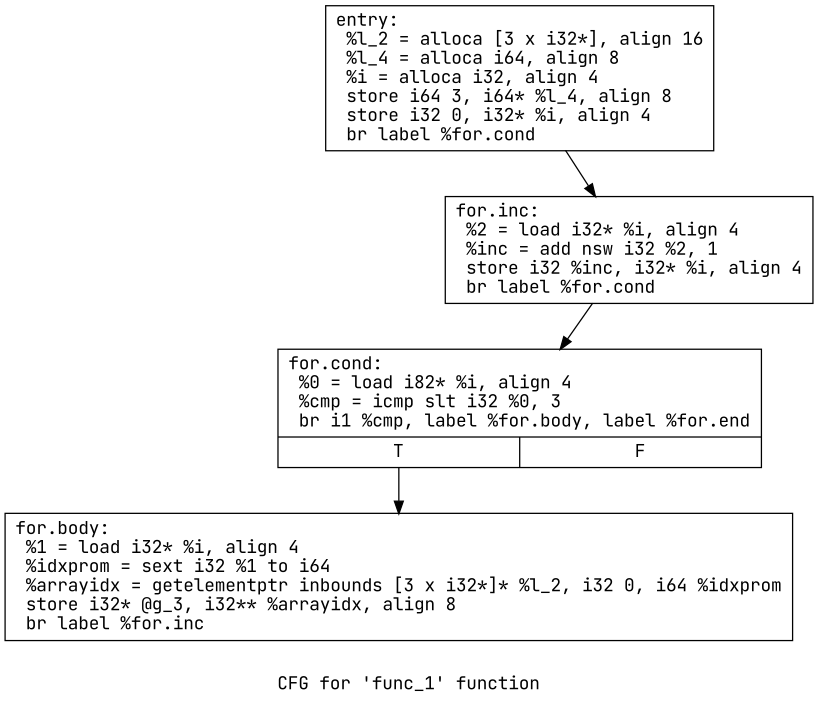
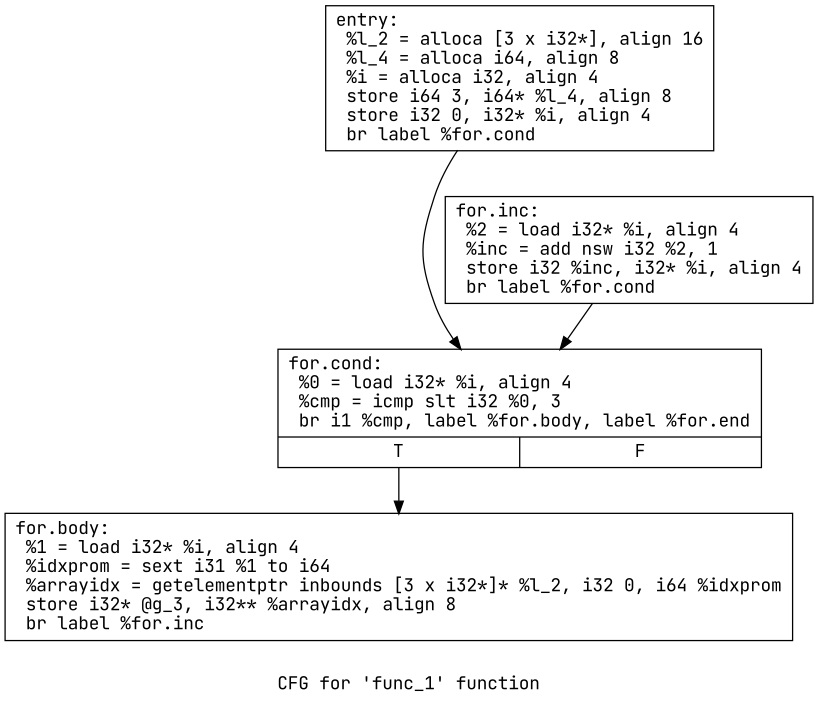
(577, 168) -> (423, 244)
(430, 383) -> (430, 383)
(173, 567) -> (173, 567)
